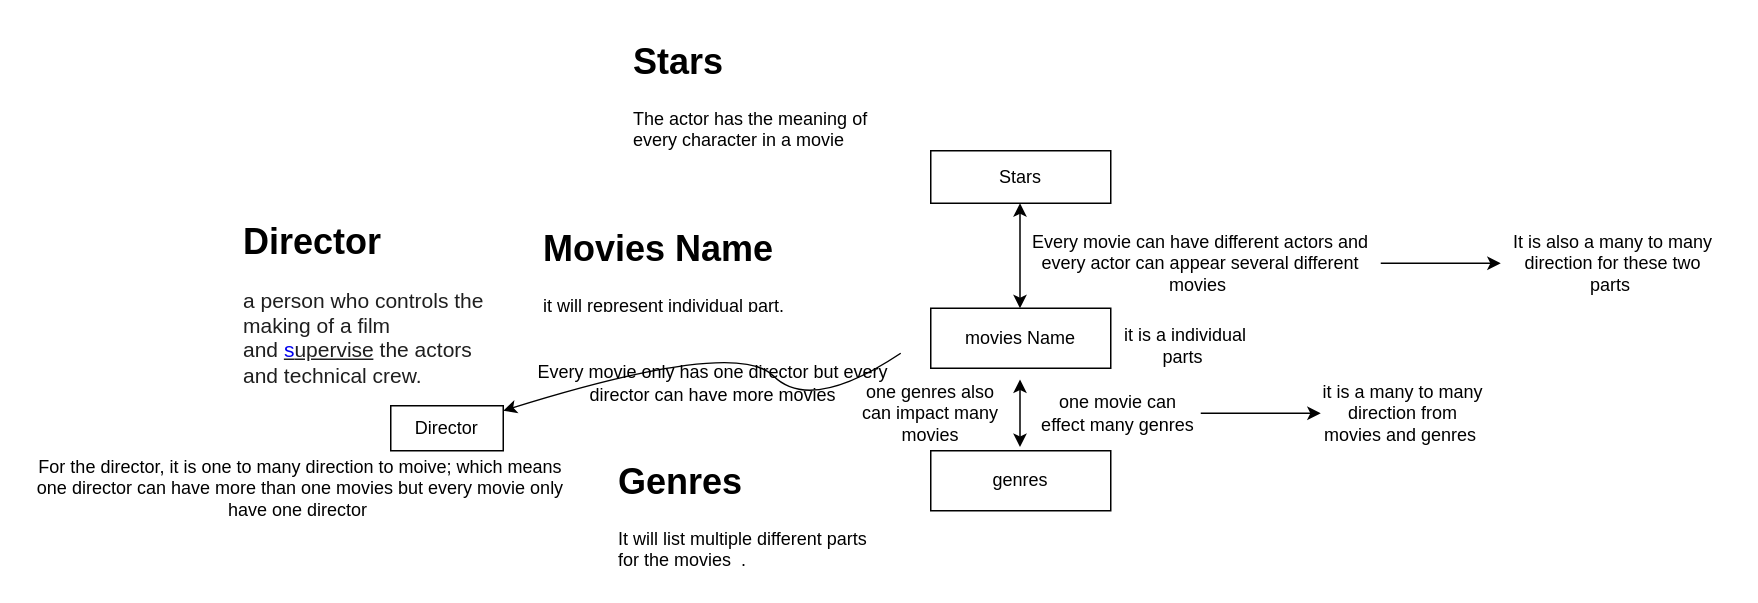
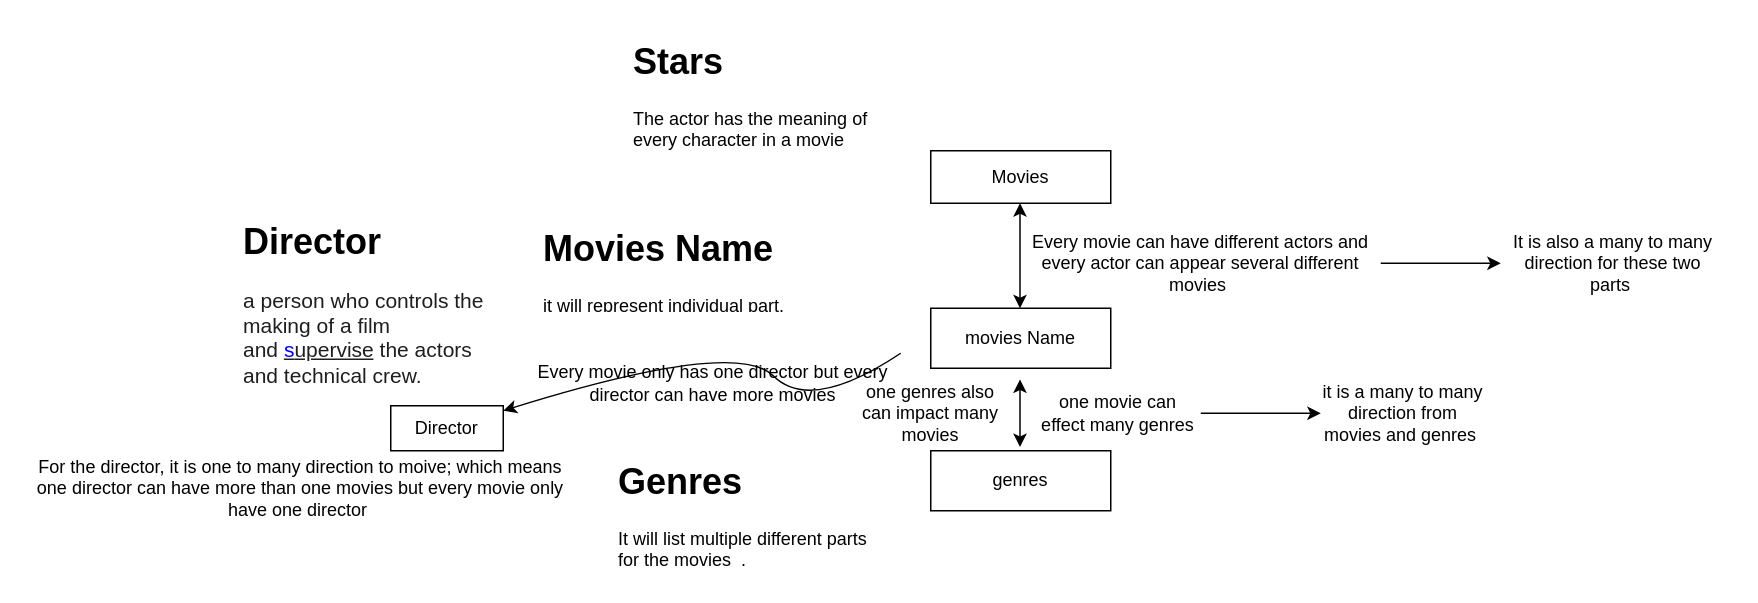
(1021, 178) -> (1021, 178)
(1186, 346) -> none
